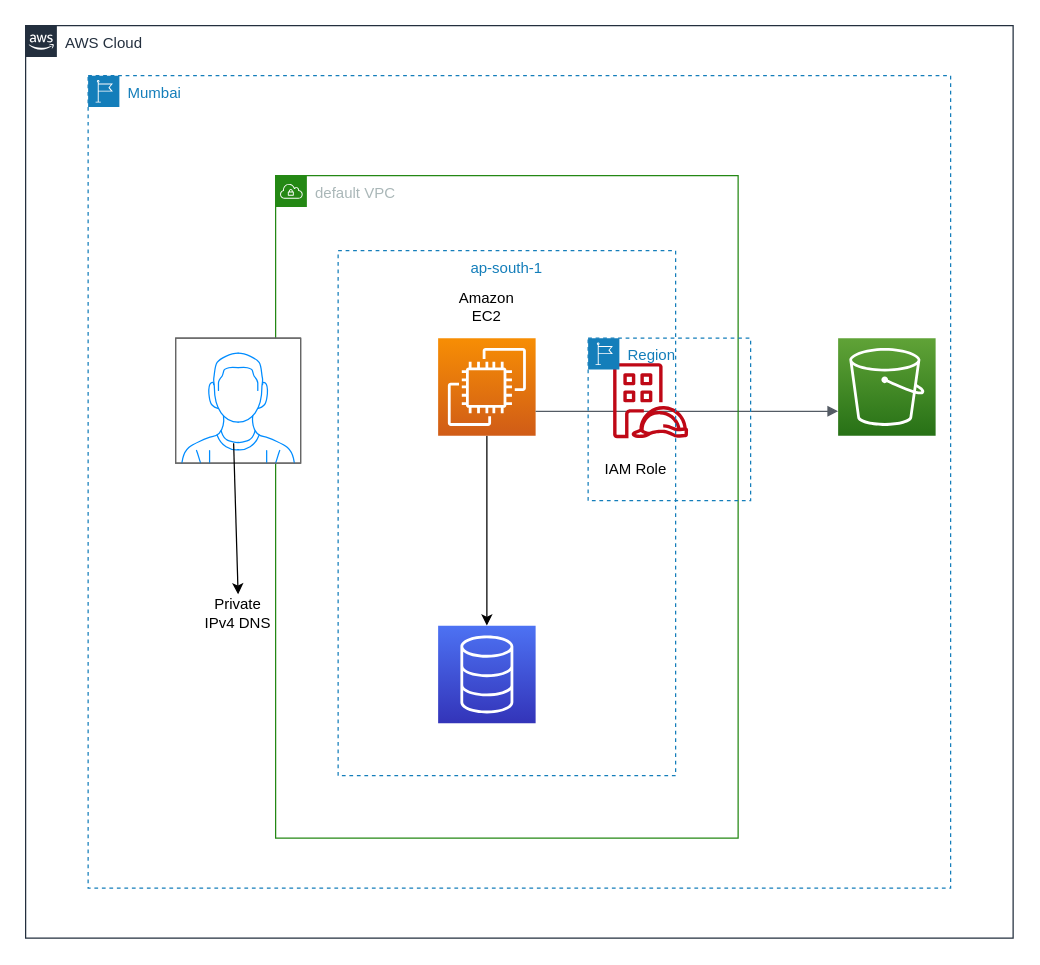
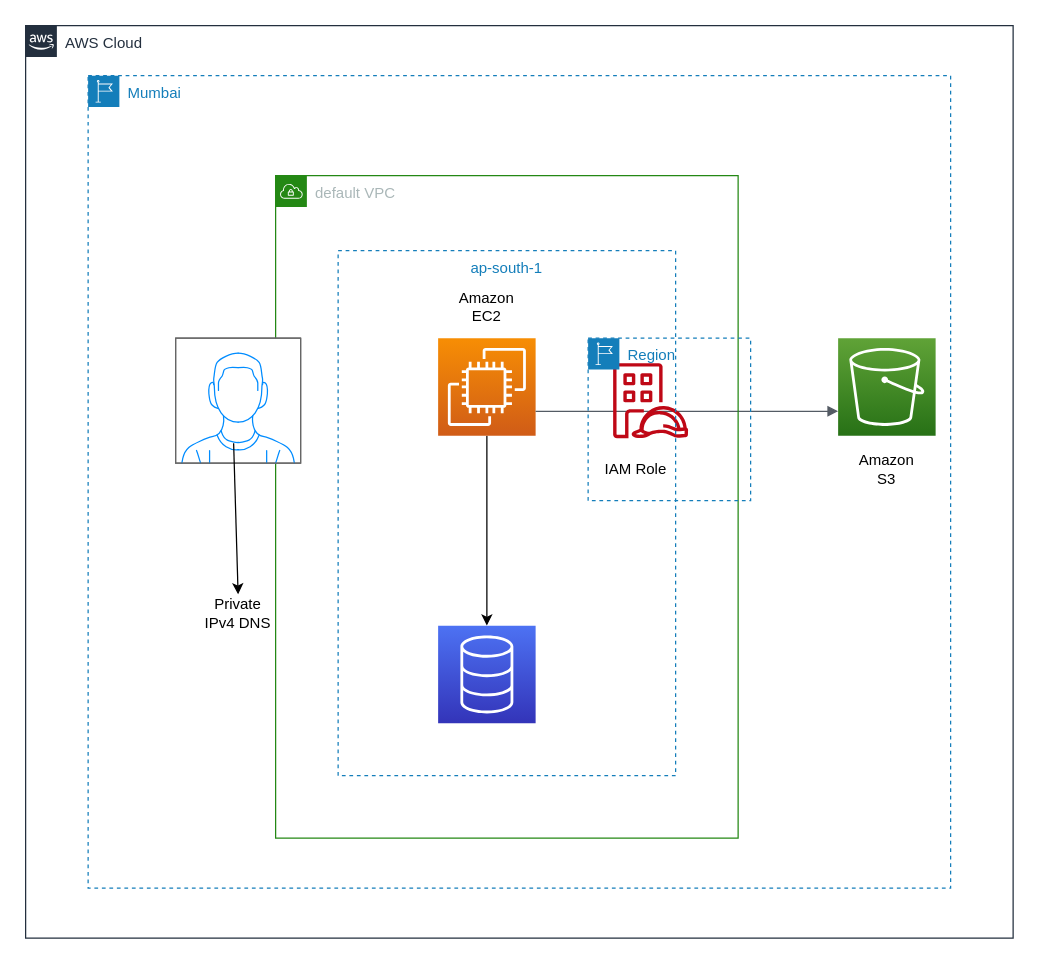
none -> (887, 469)
